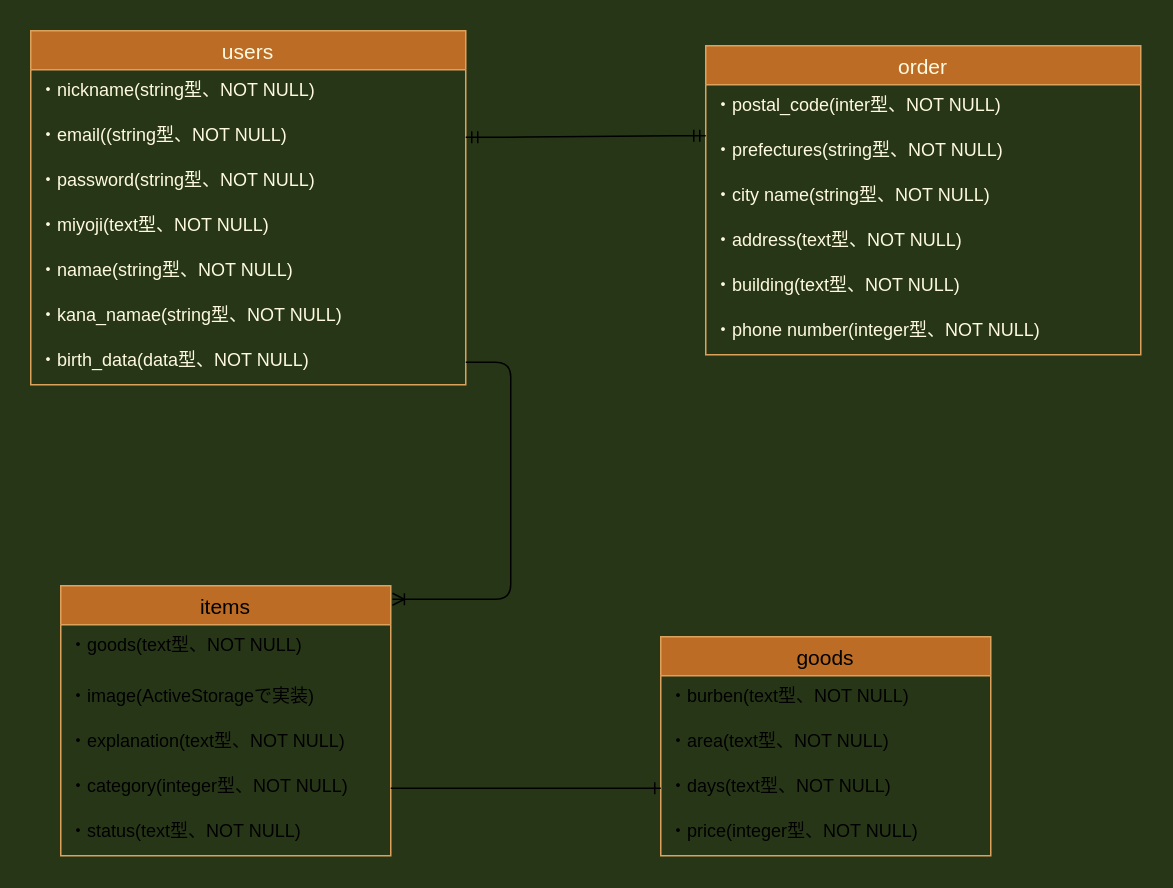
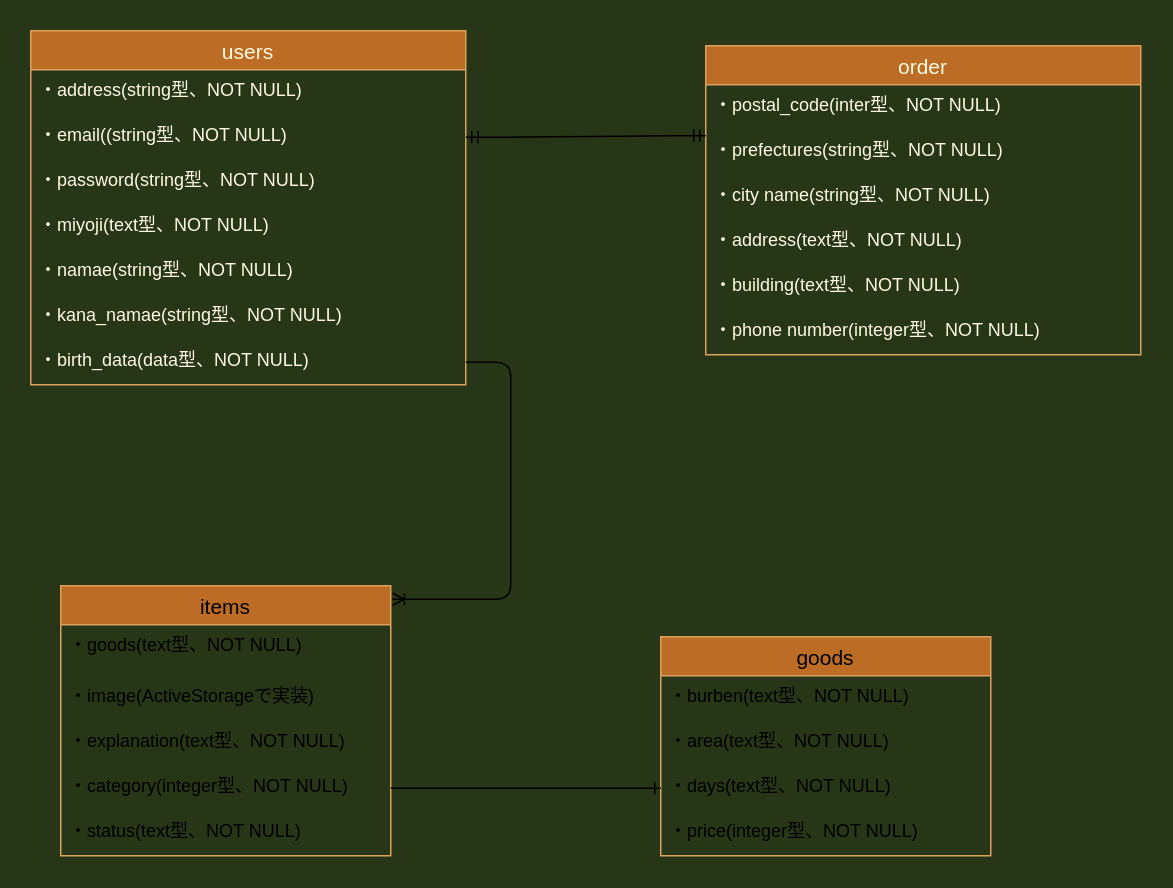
(180, 90) -> (177, 90)
